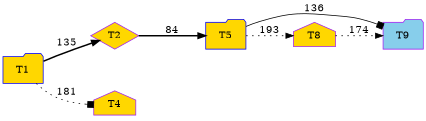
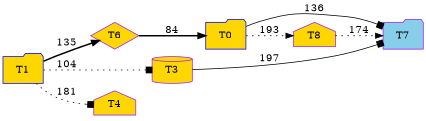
(115, 36) -> (115, 36)
(226, 36) -> (226, 36)
(403, 36) -> (403, 36)
none -> (172, 70)
